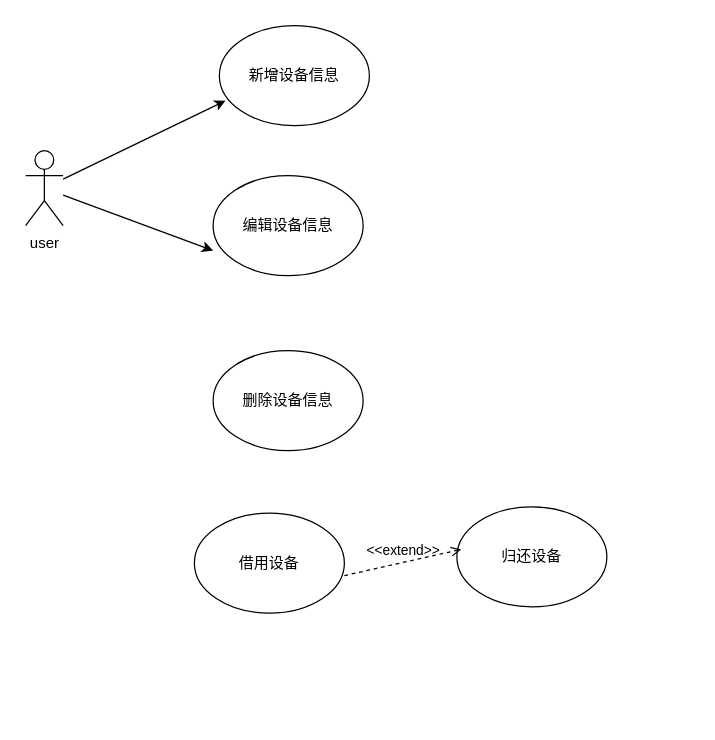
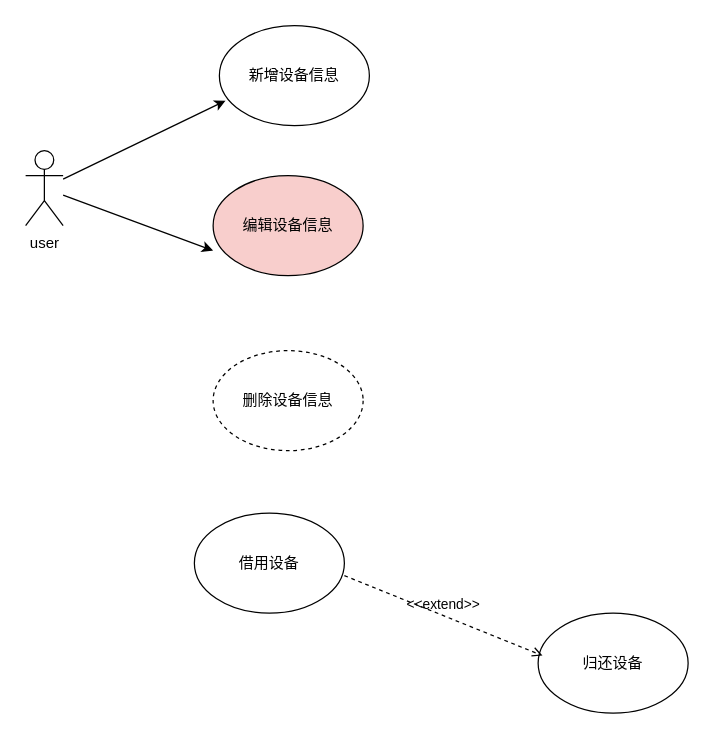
(288, 226) -> (288, 226)
(288, 401) -> (288, 401)
(532, 557) -> (613, 663)
